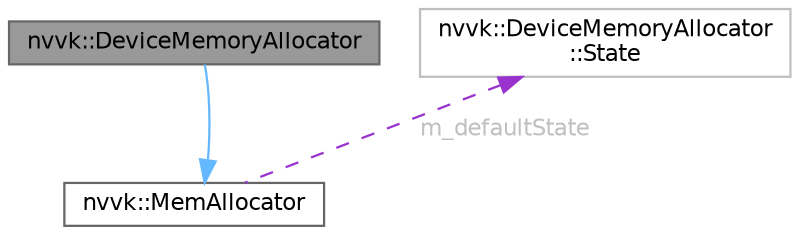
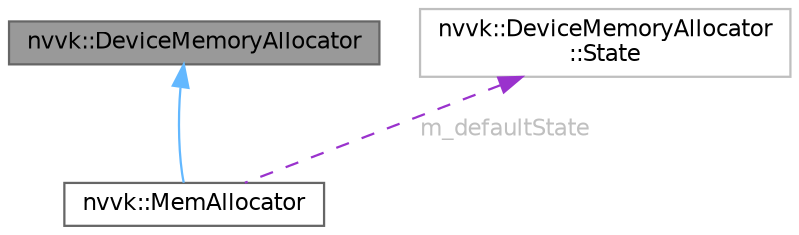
(209, 112) -> (179, 135)
